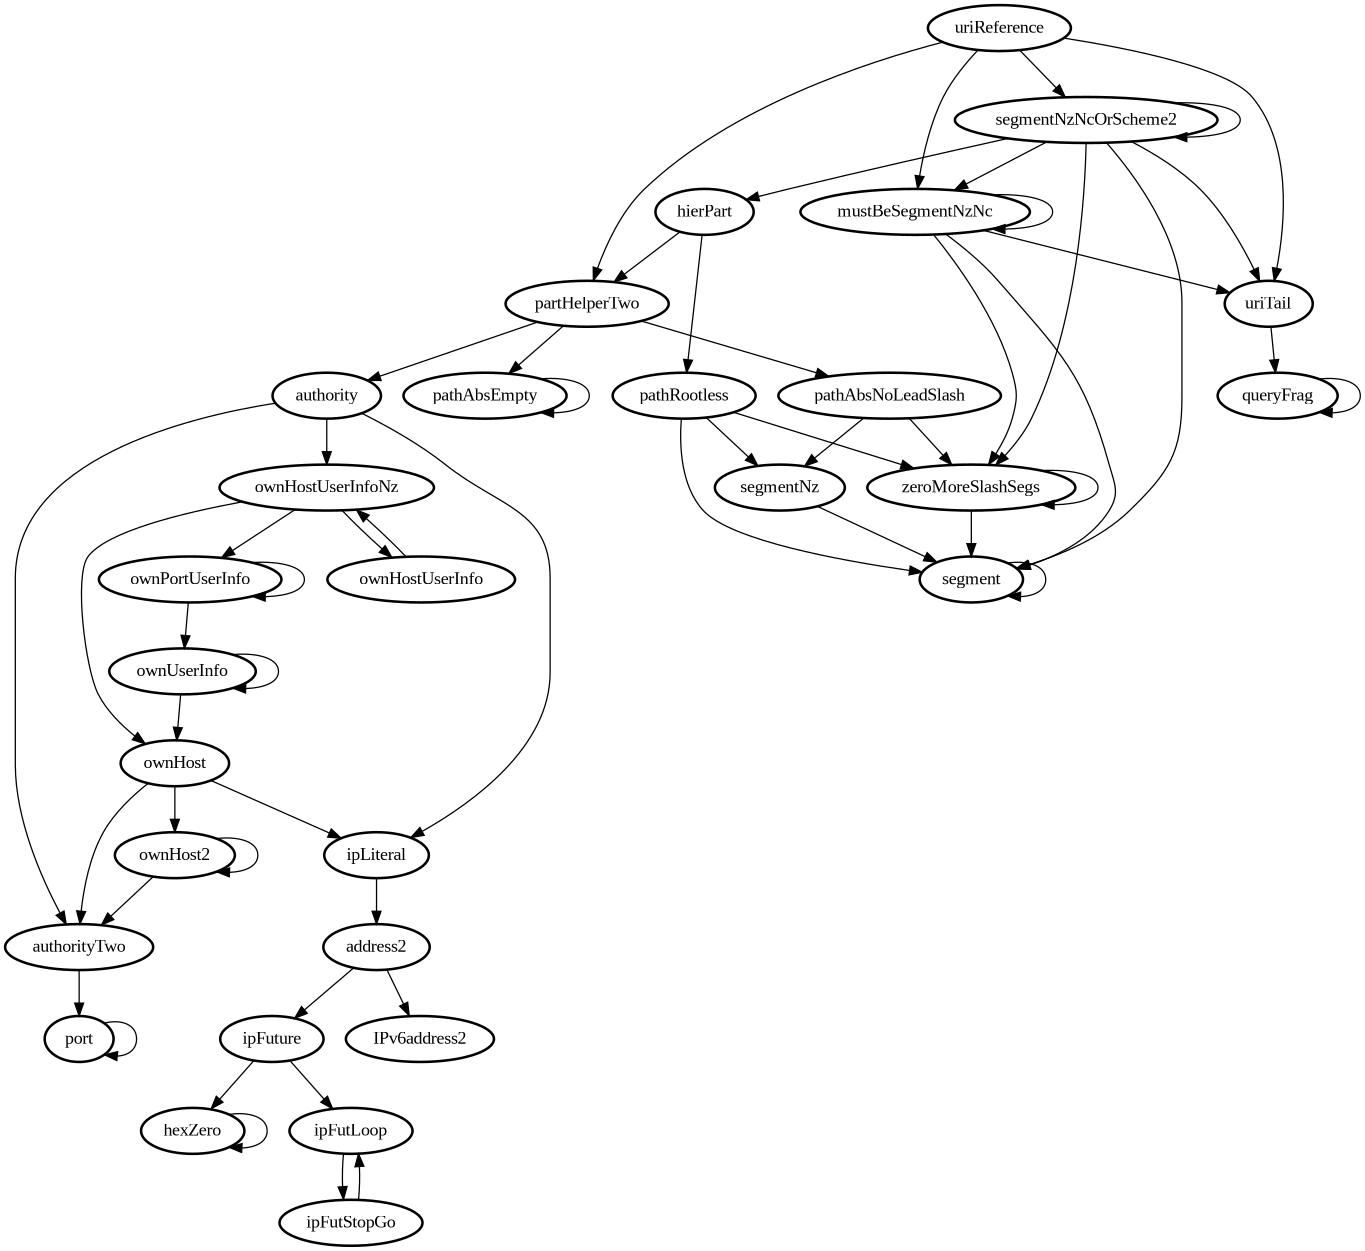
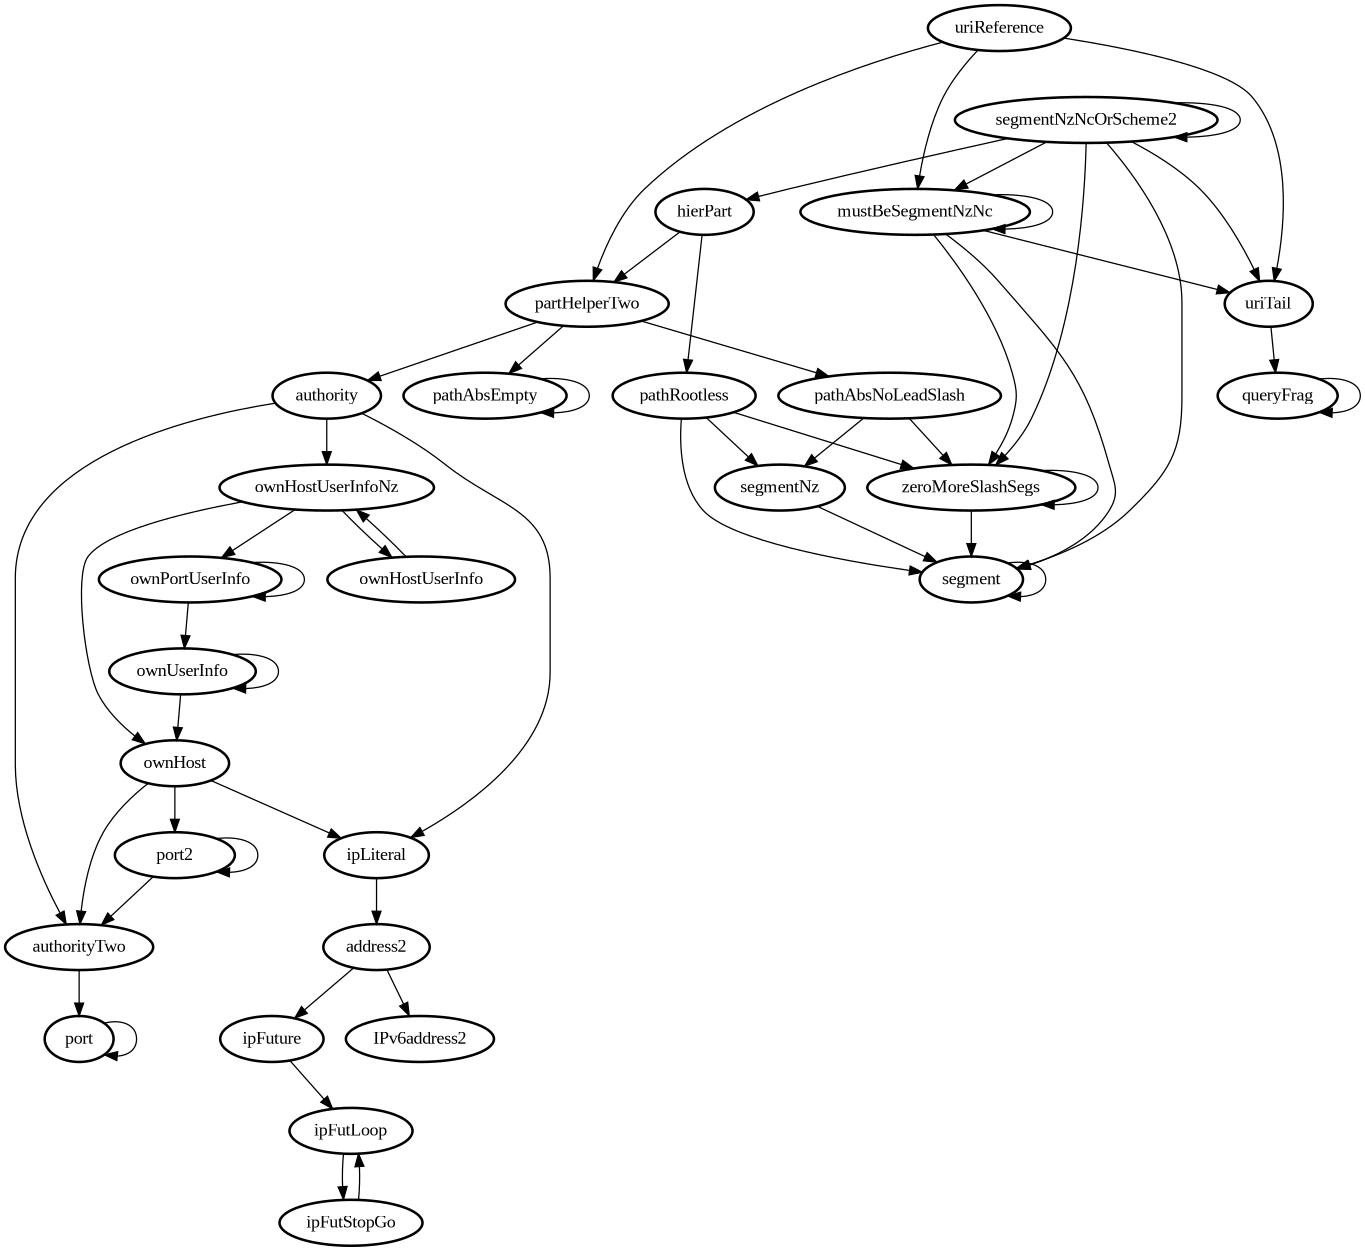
(1038, 69) -> none
(175, 855) -> (175, 855)
(193, 1131) -> none
